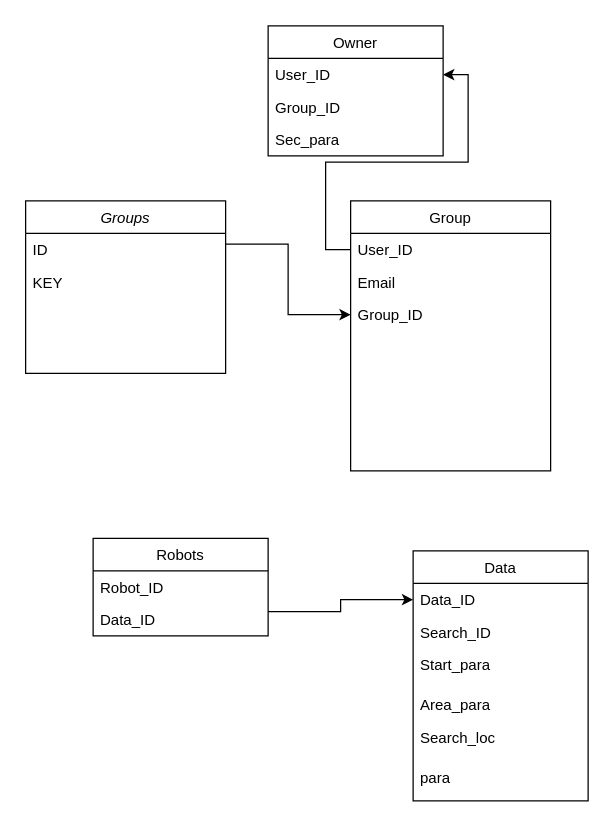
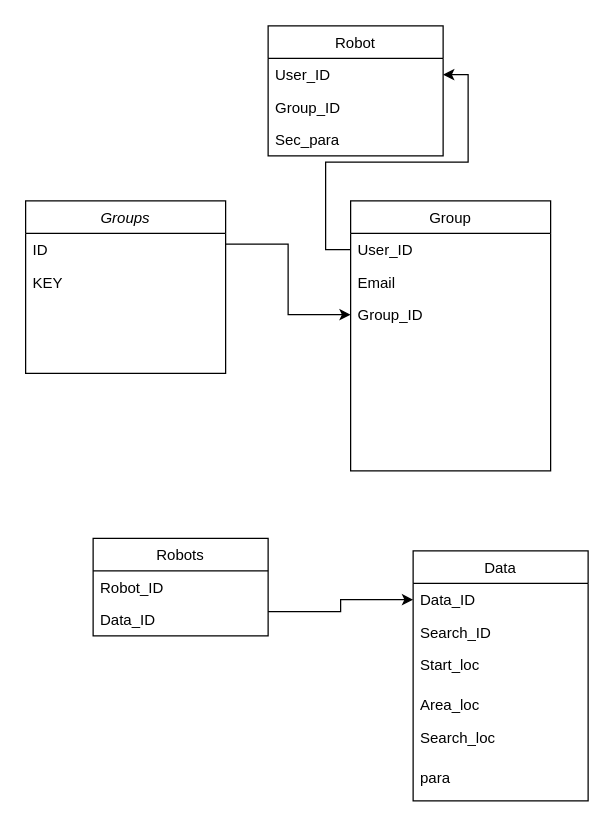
(355, 43) -> (355, 43)
(462, 665) -> (456, 665)
(458, 705) -> (452, 705)
